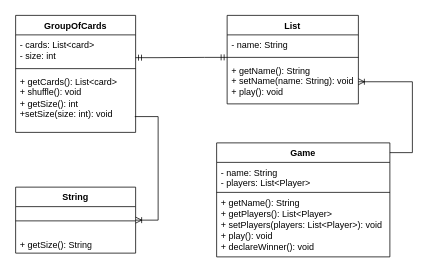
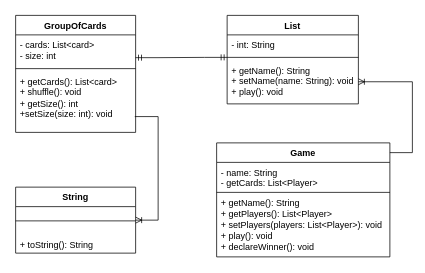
(262, 46) -> (258, 46)
(272, 178) -> (276, 178)
(62, 246) -> (64, 246)
